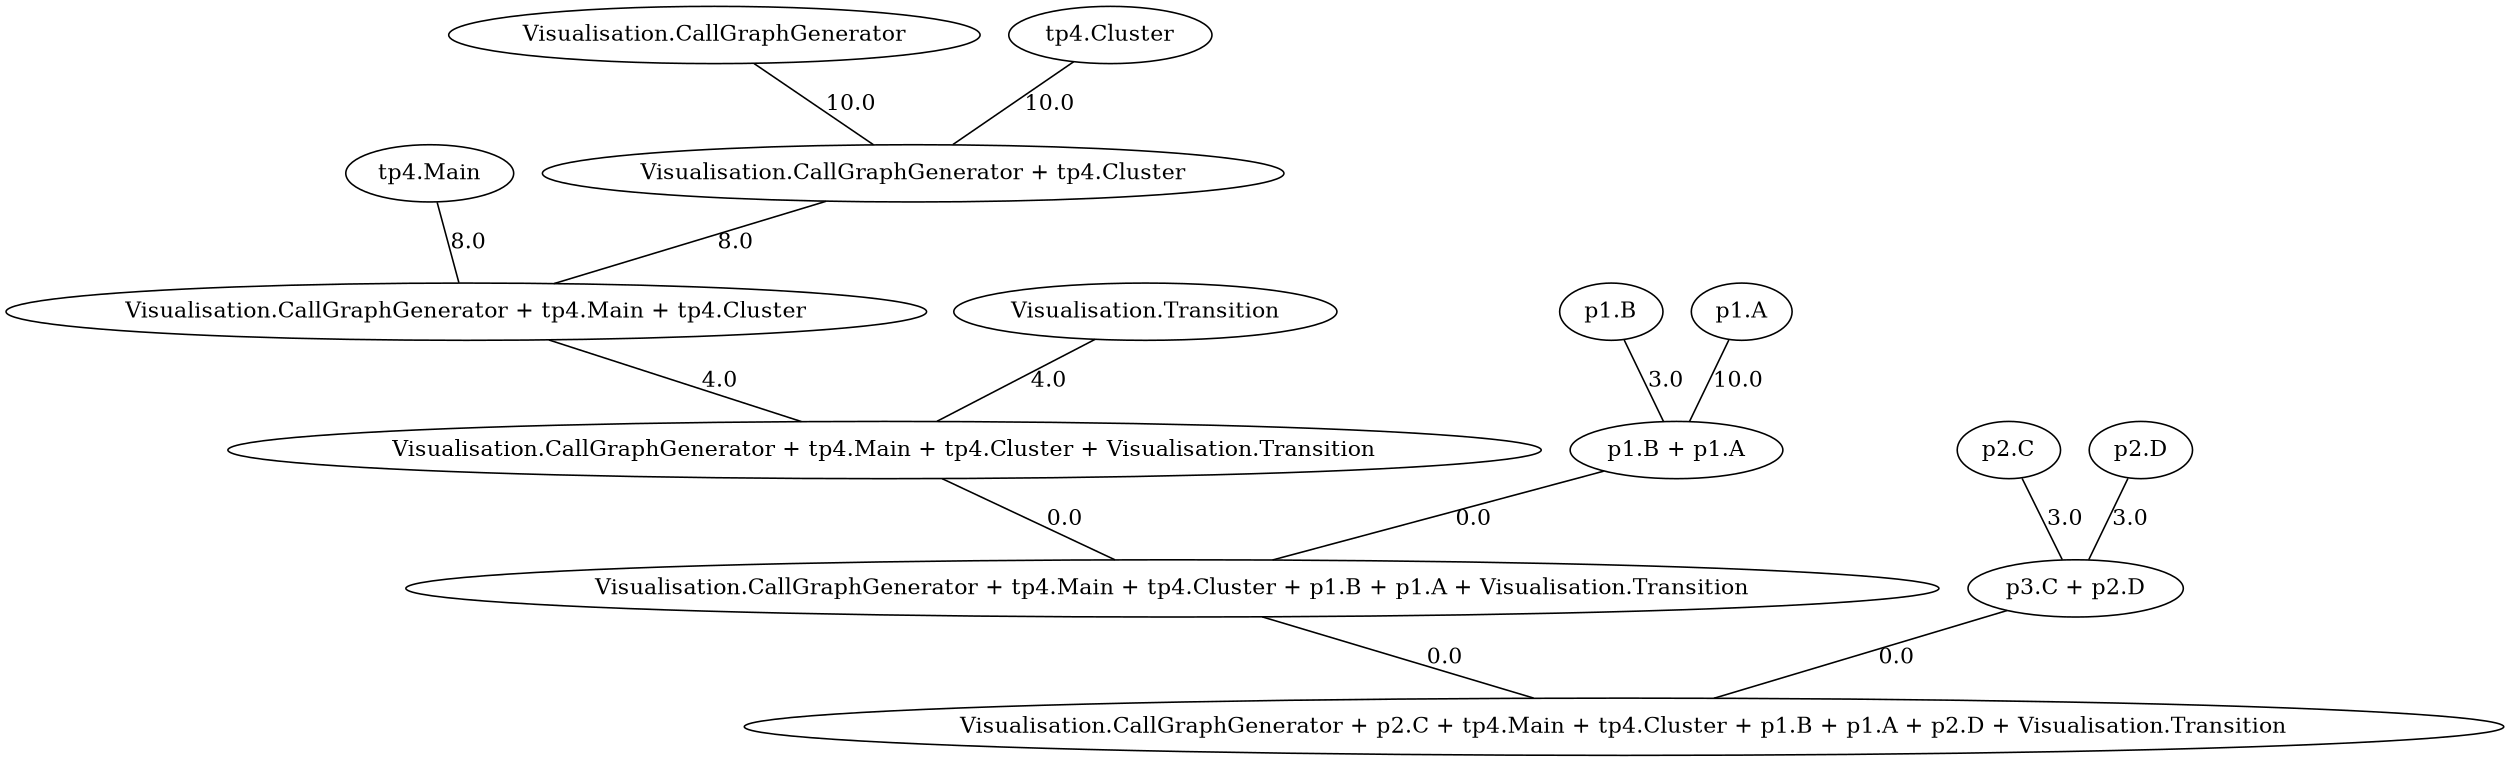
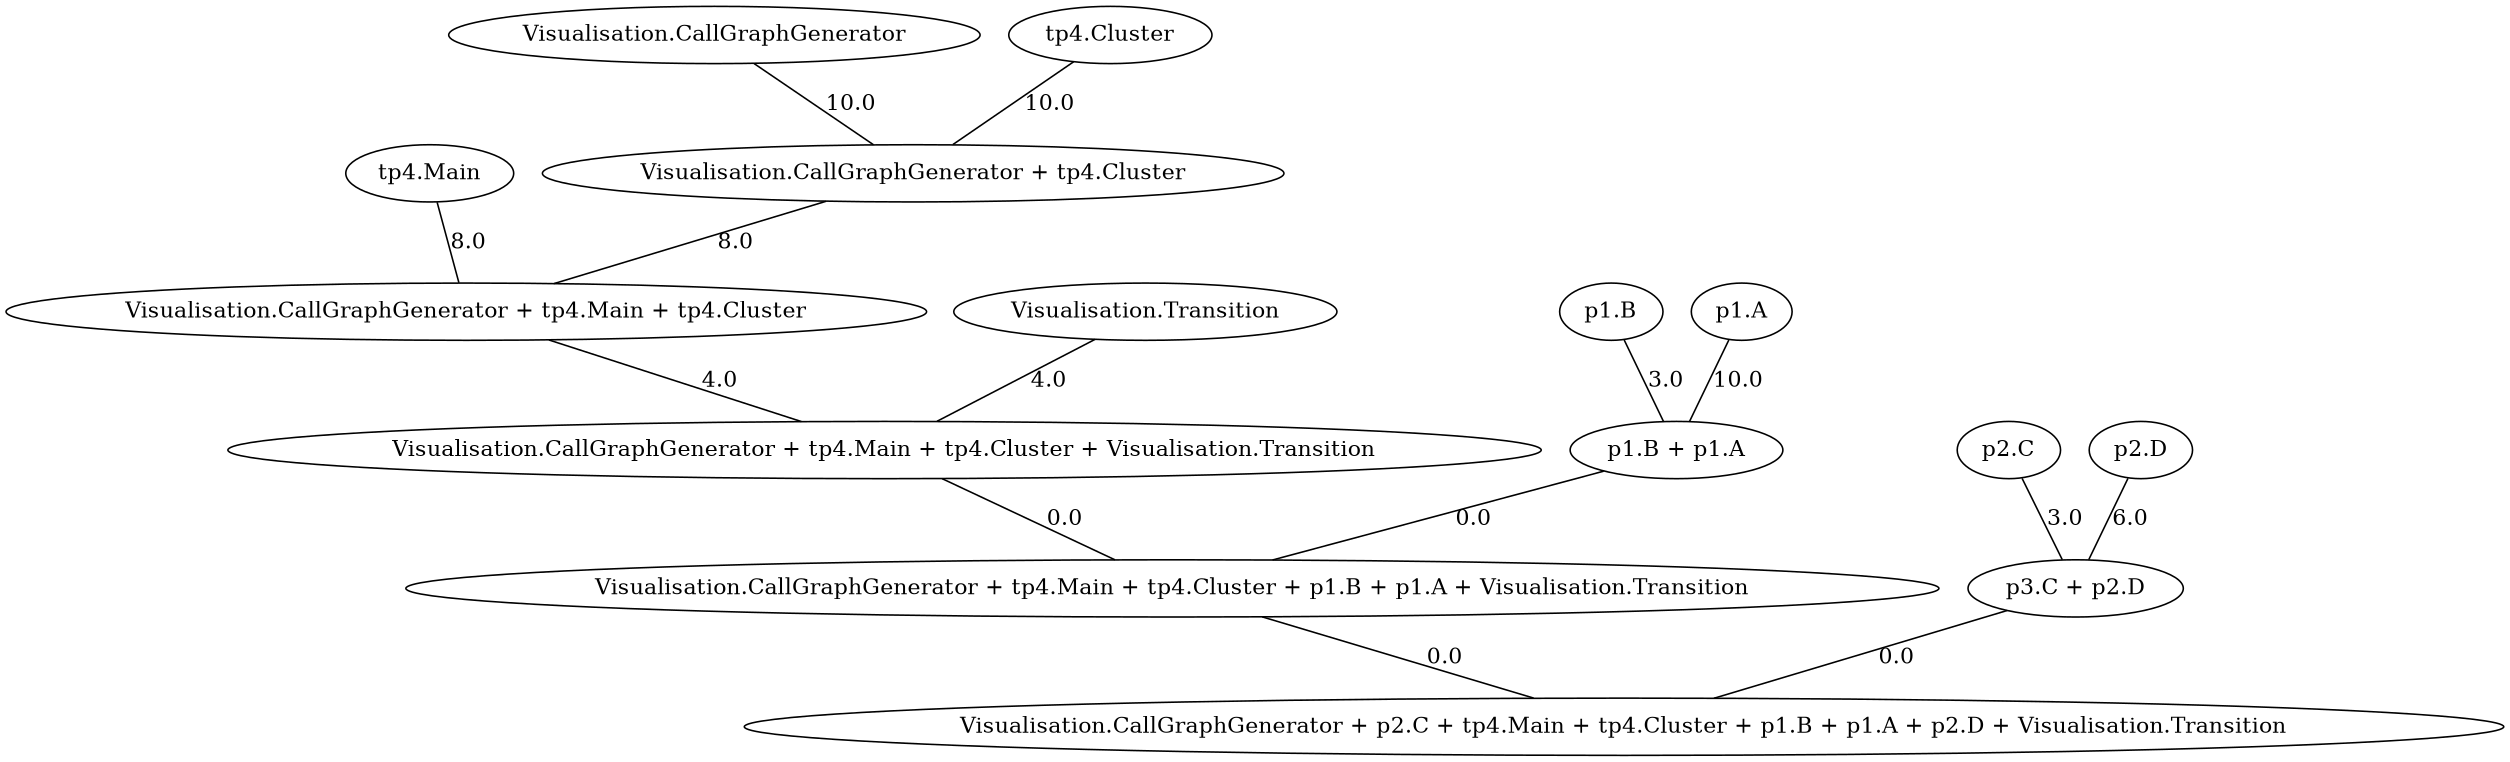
(2130, 519) -> (2130, 519)
